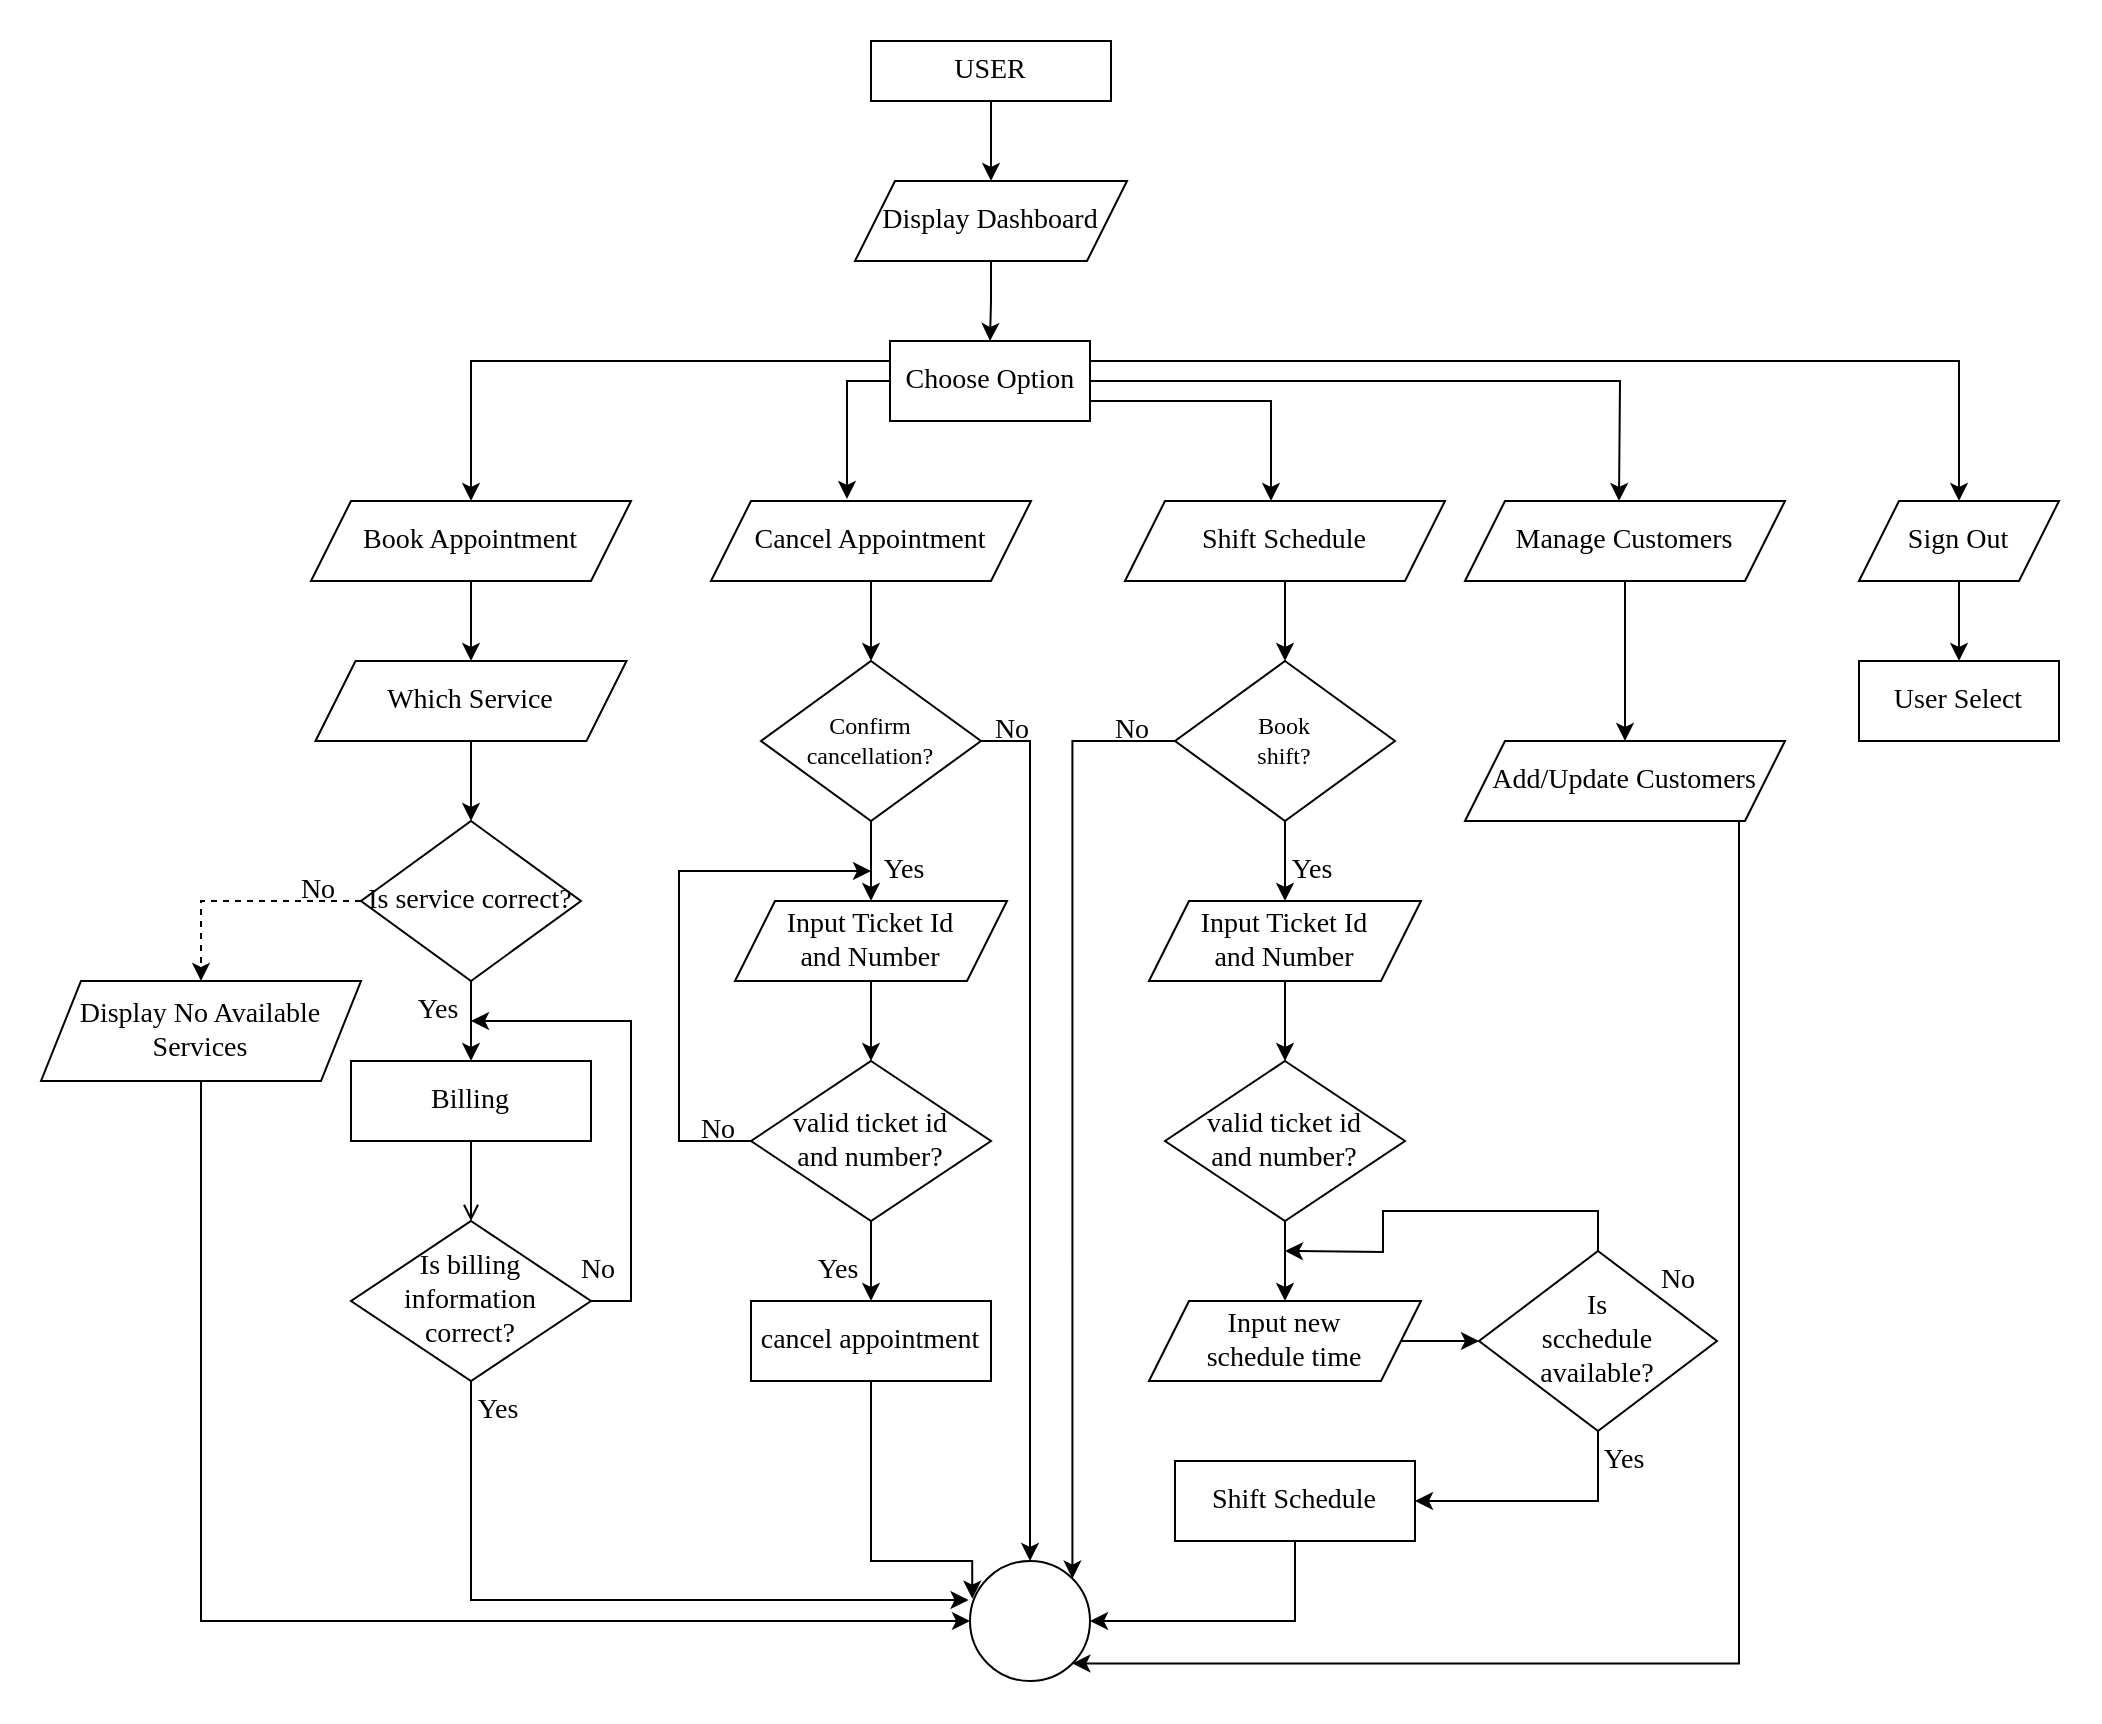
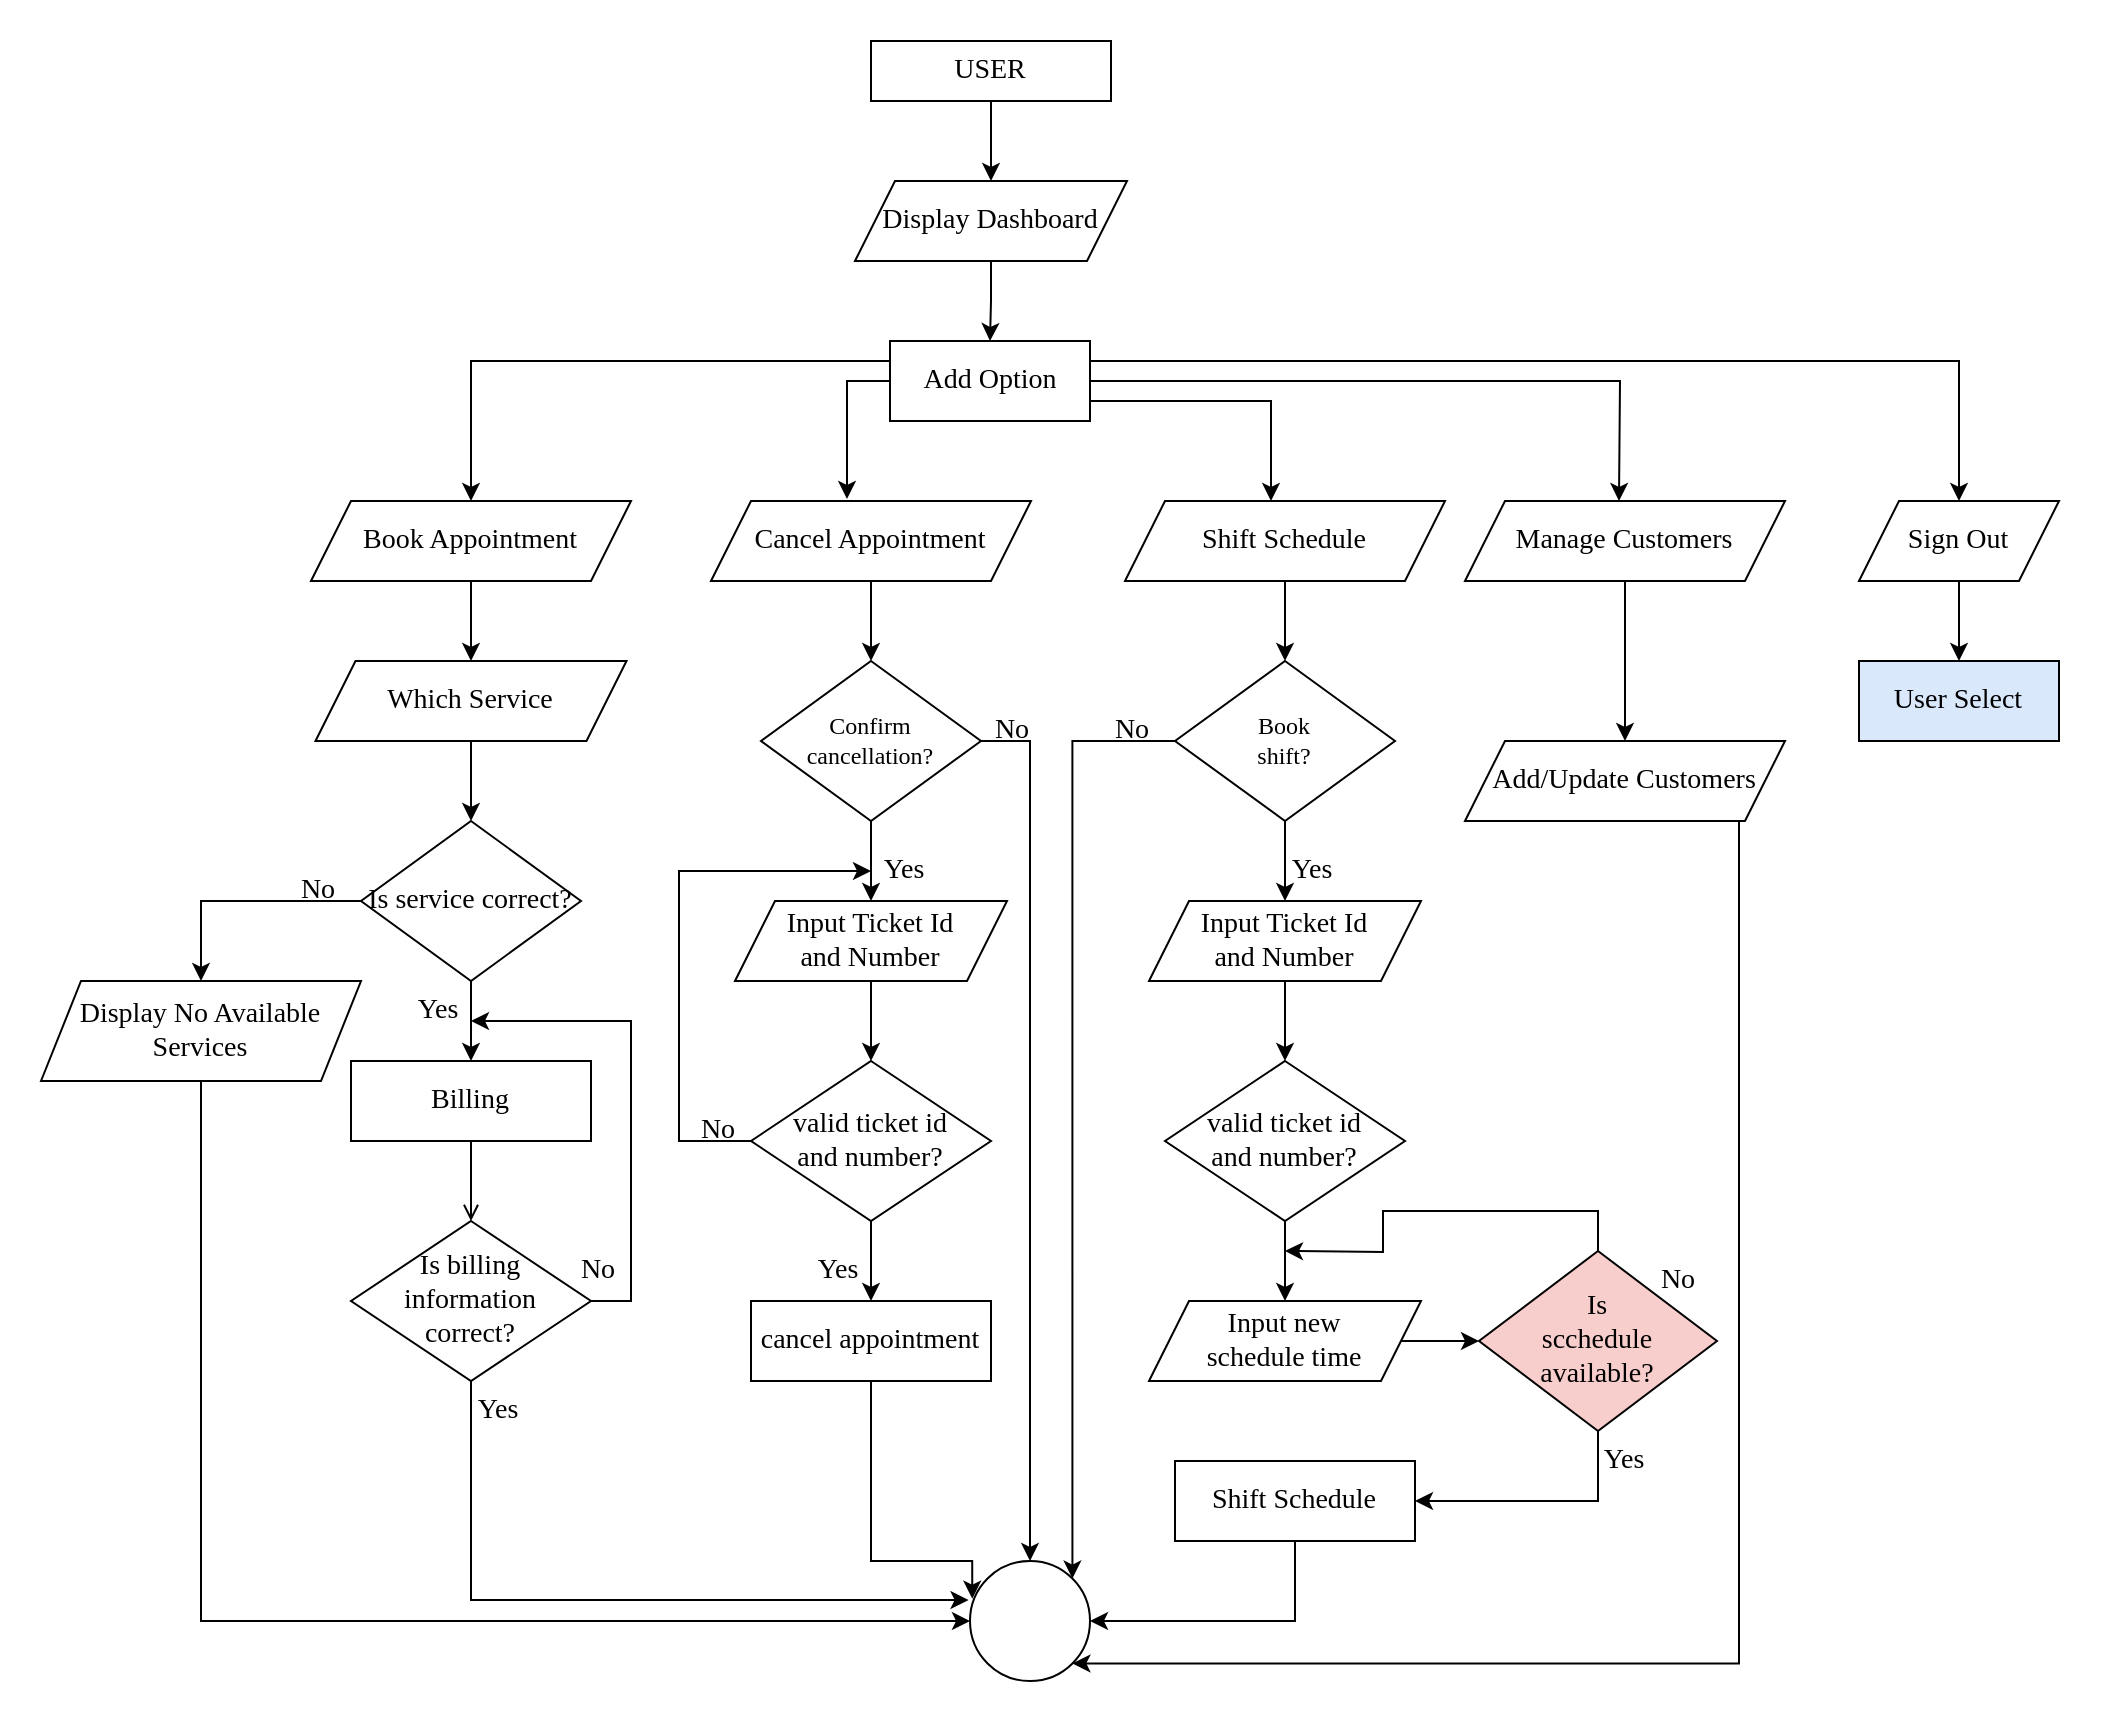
(991, 381) -> (991, 381)
(1959, 701) -> (1959, 701)
(245, 901) -> (245, 901)
(1598, 1341) -> (1598, 1341)
